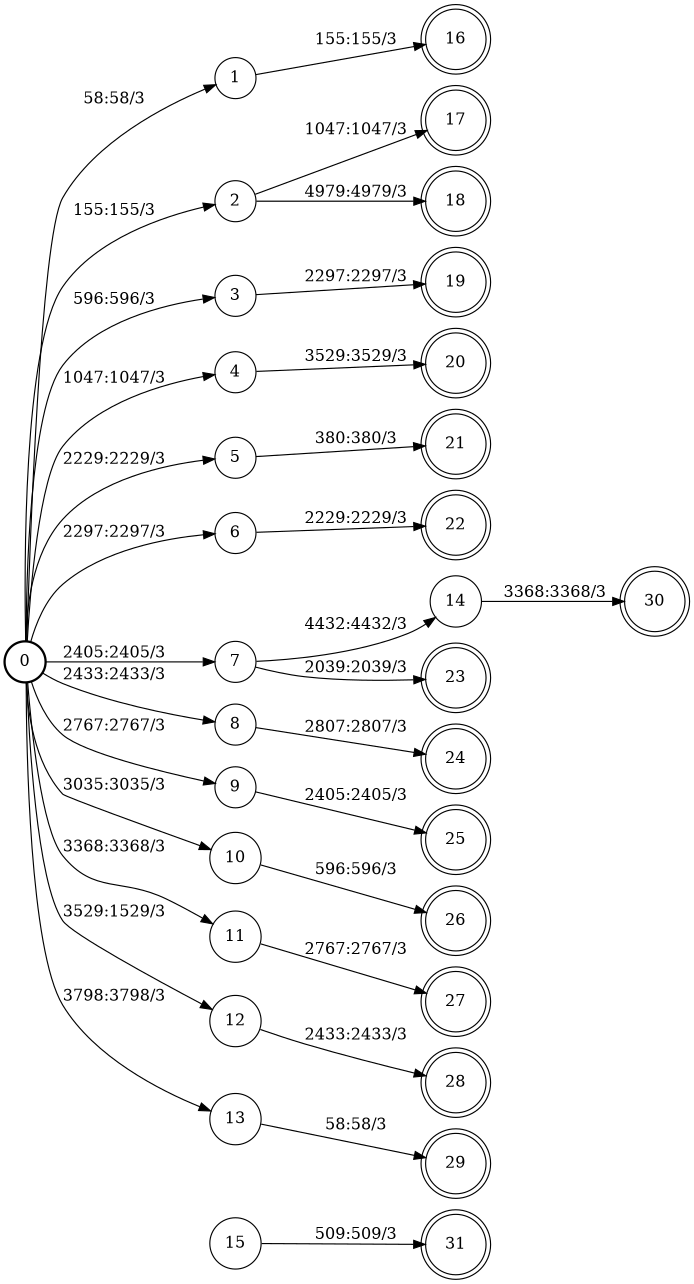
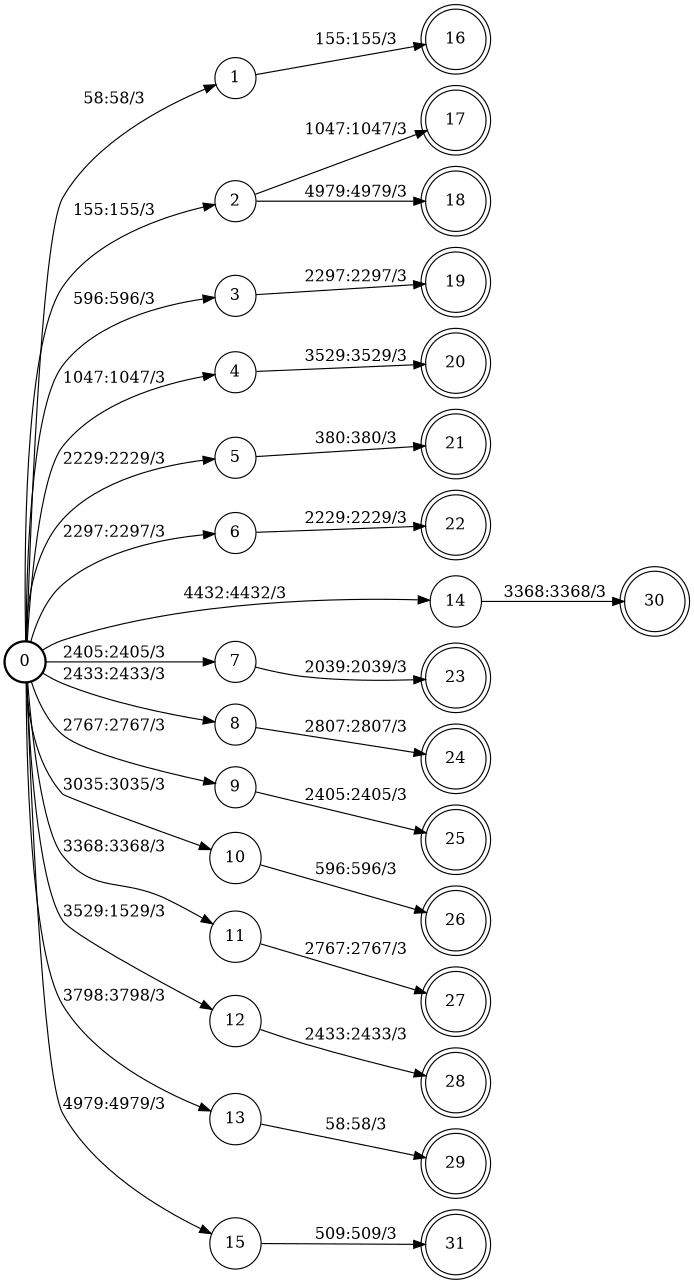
(343, 652) -> (227, 607)
none -> (44, 990)
